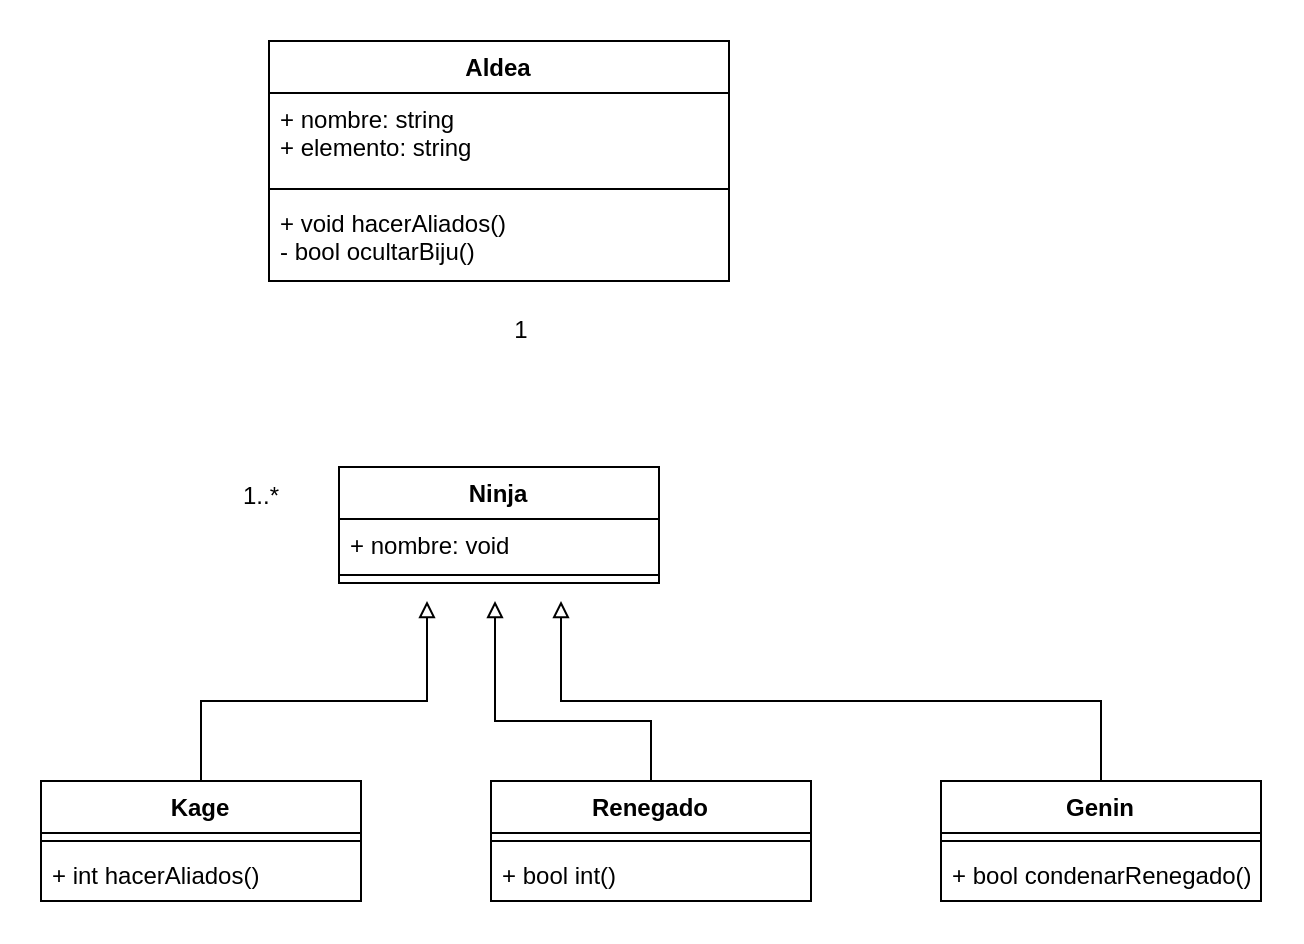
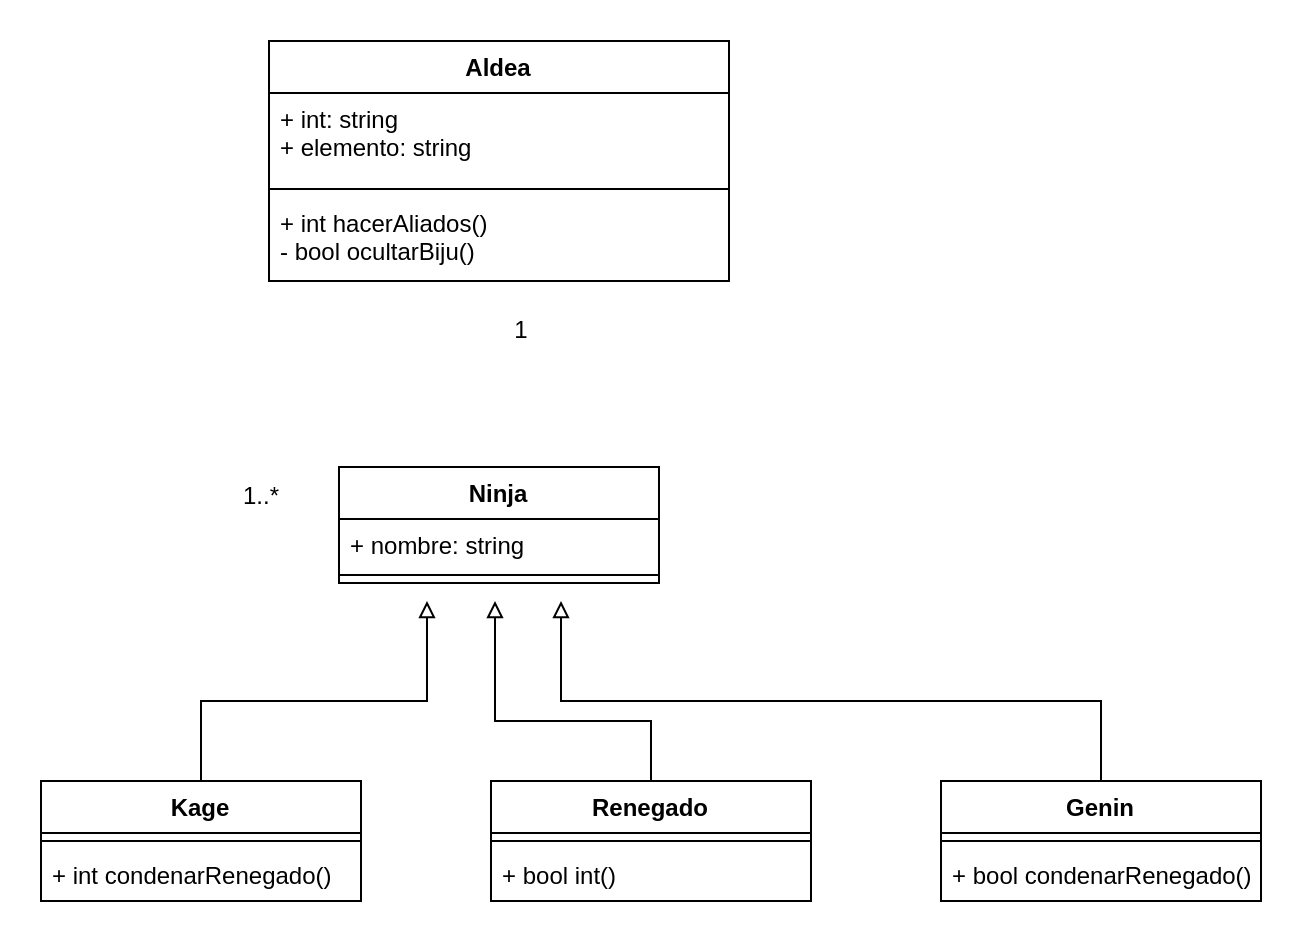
(386, 136) -> (386, 136)
(407, 240) -> (400, 240)
(433, 547) -> (446, 547)
(172, 877) -> (203, 892)
